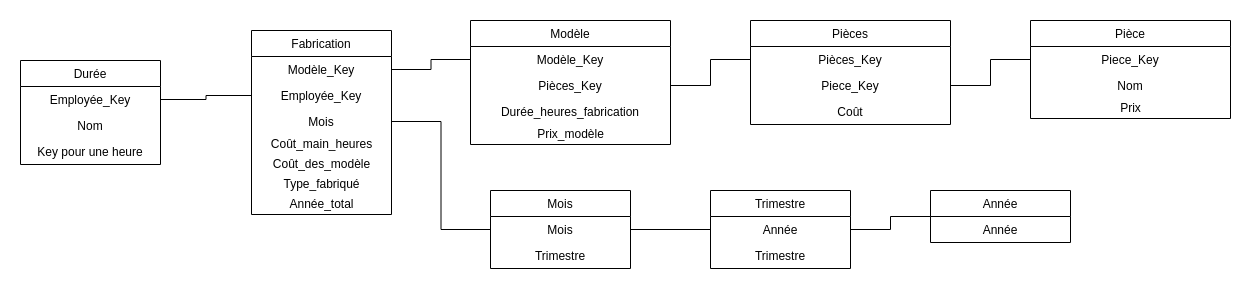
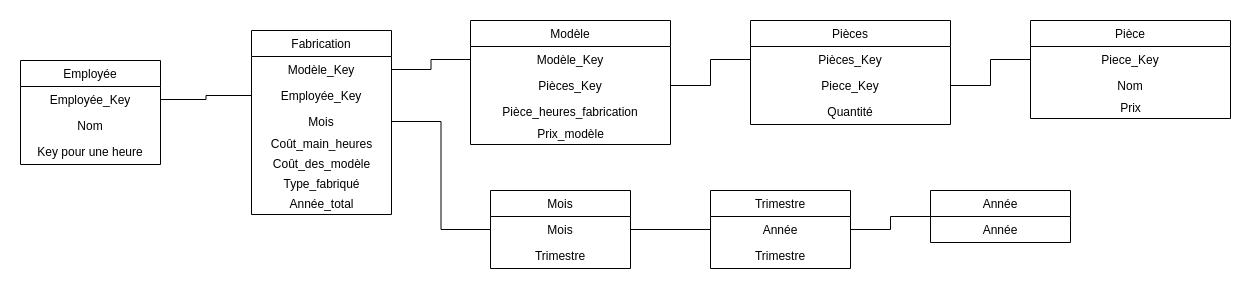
(90, 74) -> (90, 74)
(570, 112) -> (570, 112)
(850, 112) -> (850, 112)
